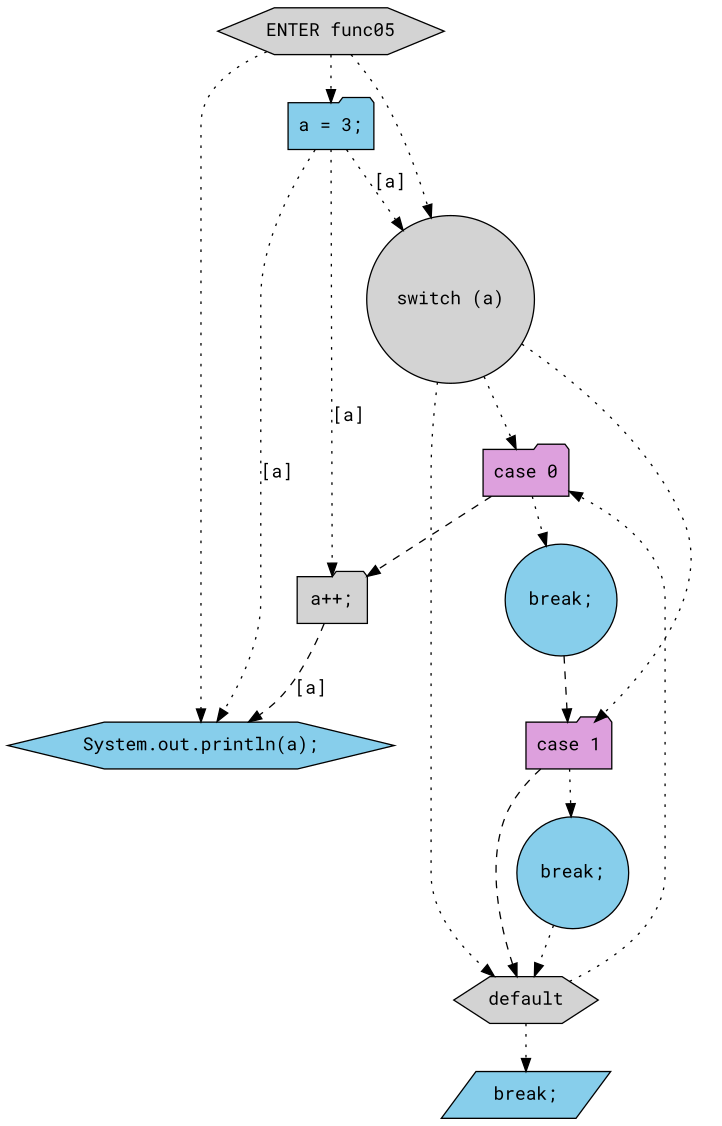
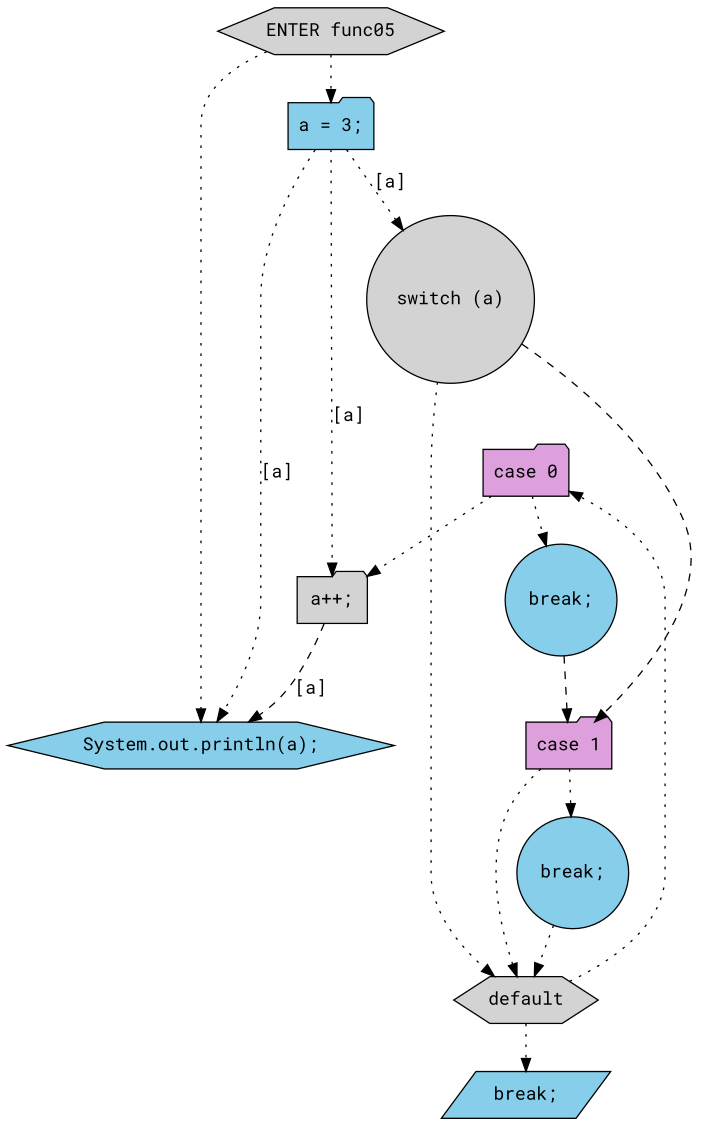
(397, 126) -> none
(497, 407) -> none
(679, 511) -> (679, 511)
(440, 529) -> (440, 529)
(496, 861) -> (496, 861)
